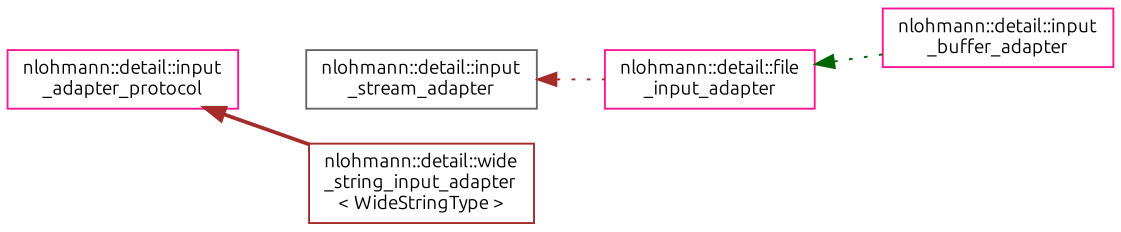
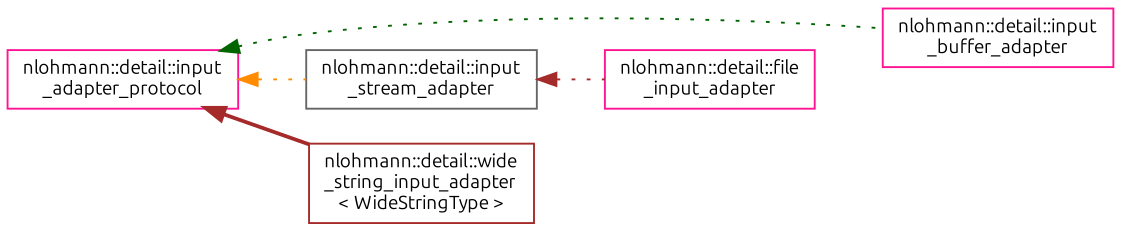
(858, 58) -> (560, 19)
none -> (282, 79)
